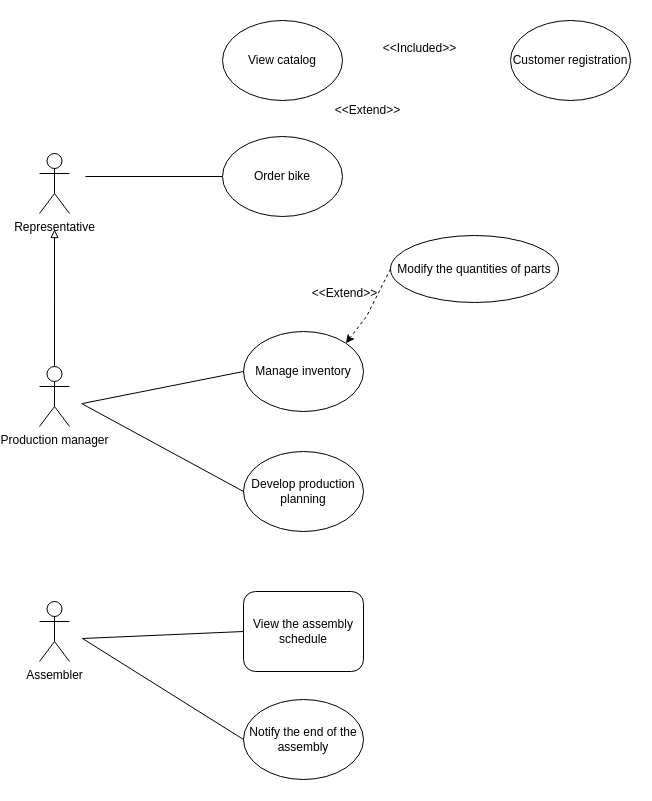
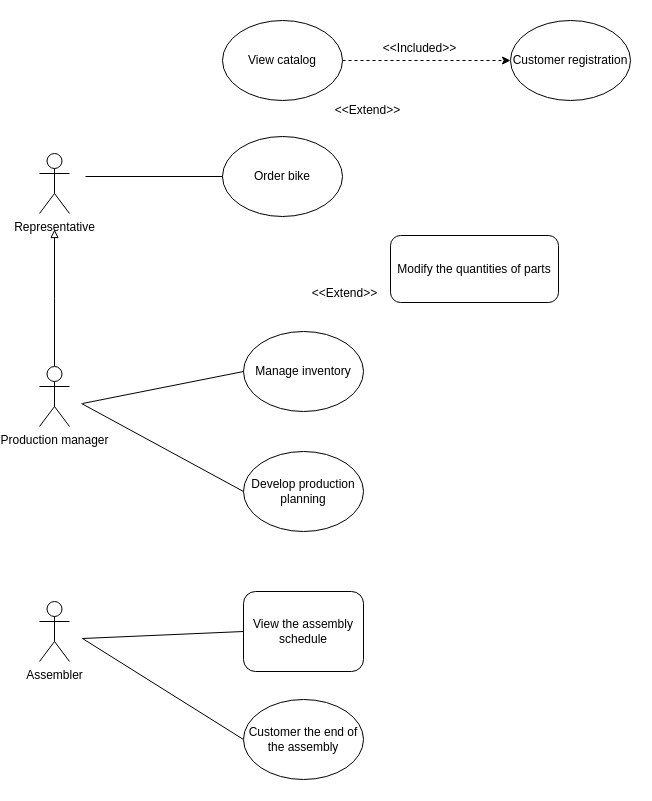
none -> (423, 61)
(475, 269) -> (475, 269)
(372, 305) -> none
(304, 740) -> (304, 740)
